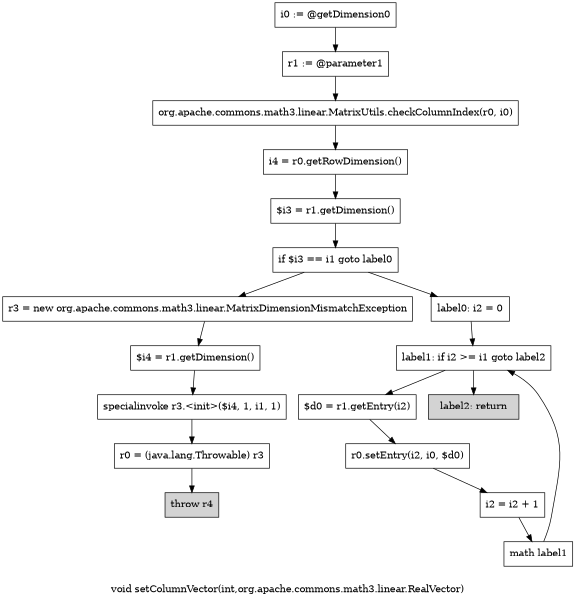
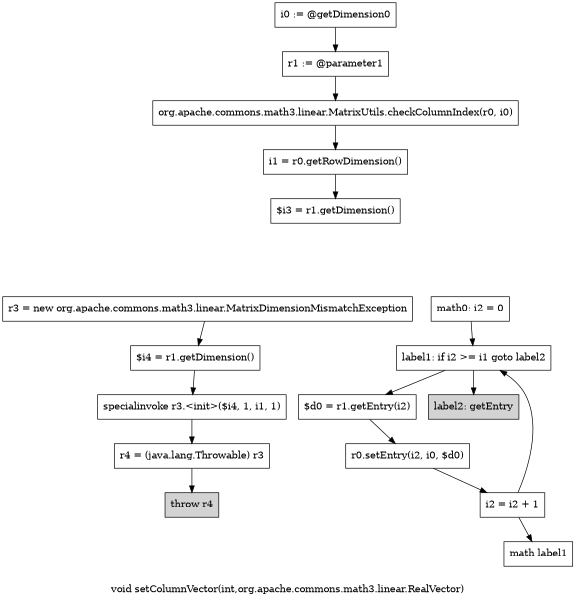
(336, 162) -> (336, 162)
(336, 260) -> none
(470, 309) -> (470, 309)
(474, 407) -> (474, 407)
(560, 450) -> (533, 430)
(192, 456) -> (192, 456)
